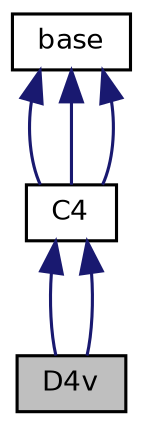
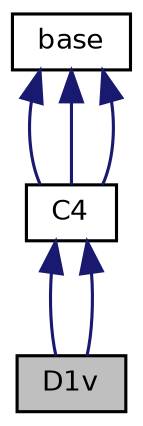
(71, 384) -> (71, 384)
